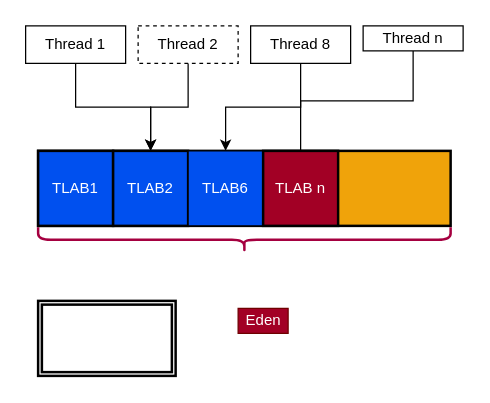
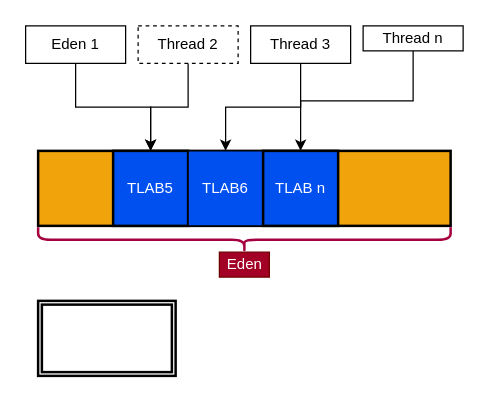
(76, 44) -> (76, 44)
(301, 44) -> (301, 44)
(301, 145) -> (301, 141)
(76, 188) -> none
(151, 188) -> (151, 188)
(301, 188) -> (301, 188)
(263, 321) -> (244, 264)
